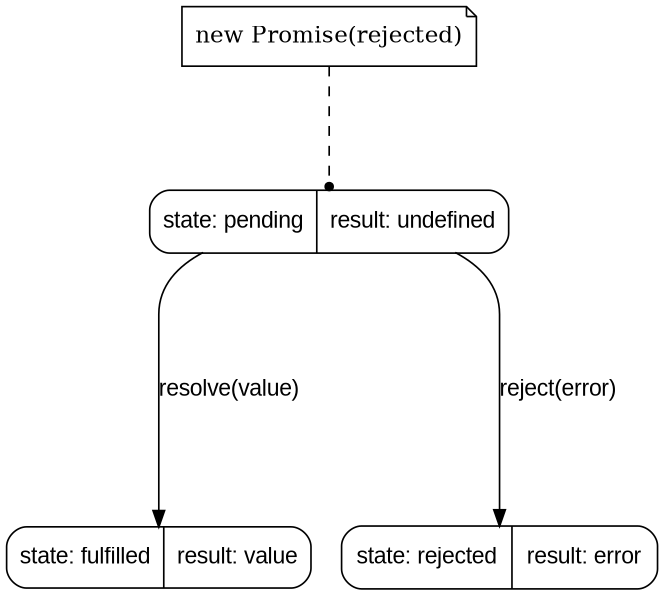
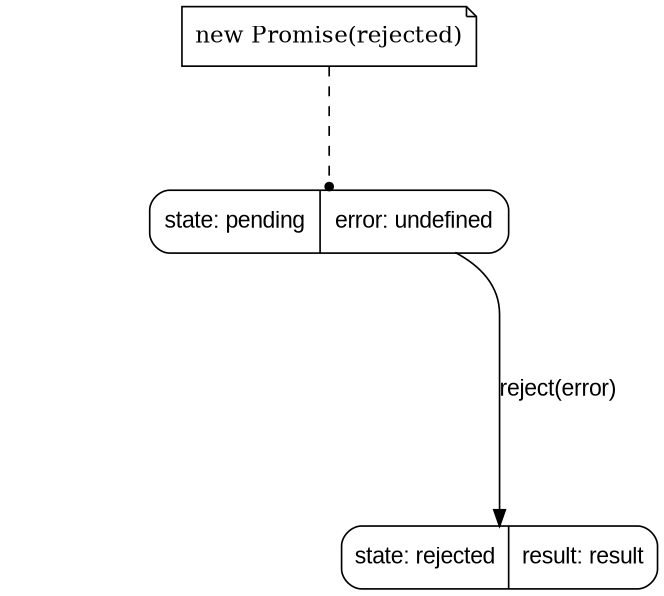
(413, 221) -> (414, 221)
(159, 557) -> none
(585, 557) -> (583, 557)
